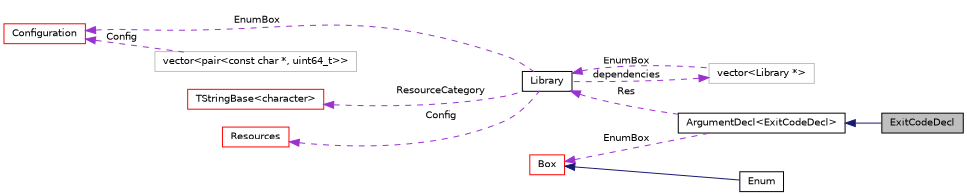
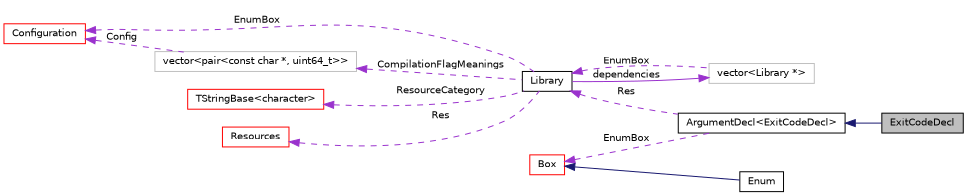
none -> (445, 74)
(636, 81) -> (636, 81)
(439, 116) -> (439, 116)
